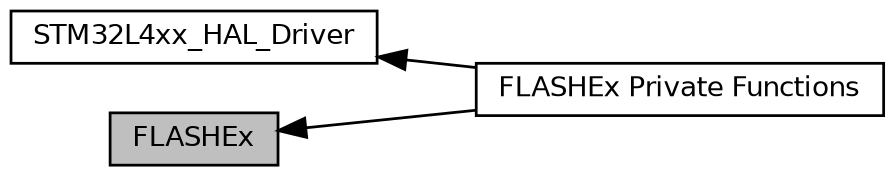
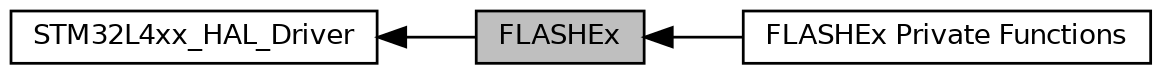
(441, 64) -> (441, 37)
